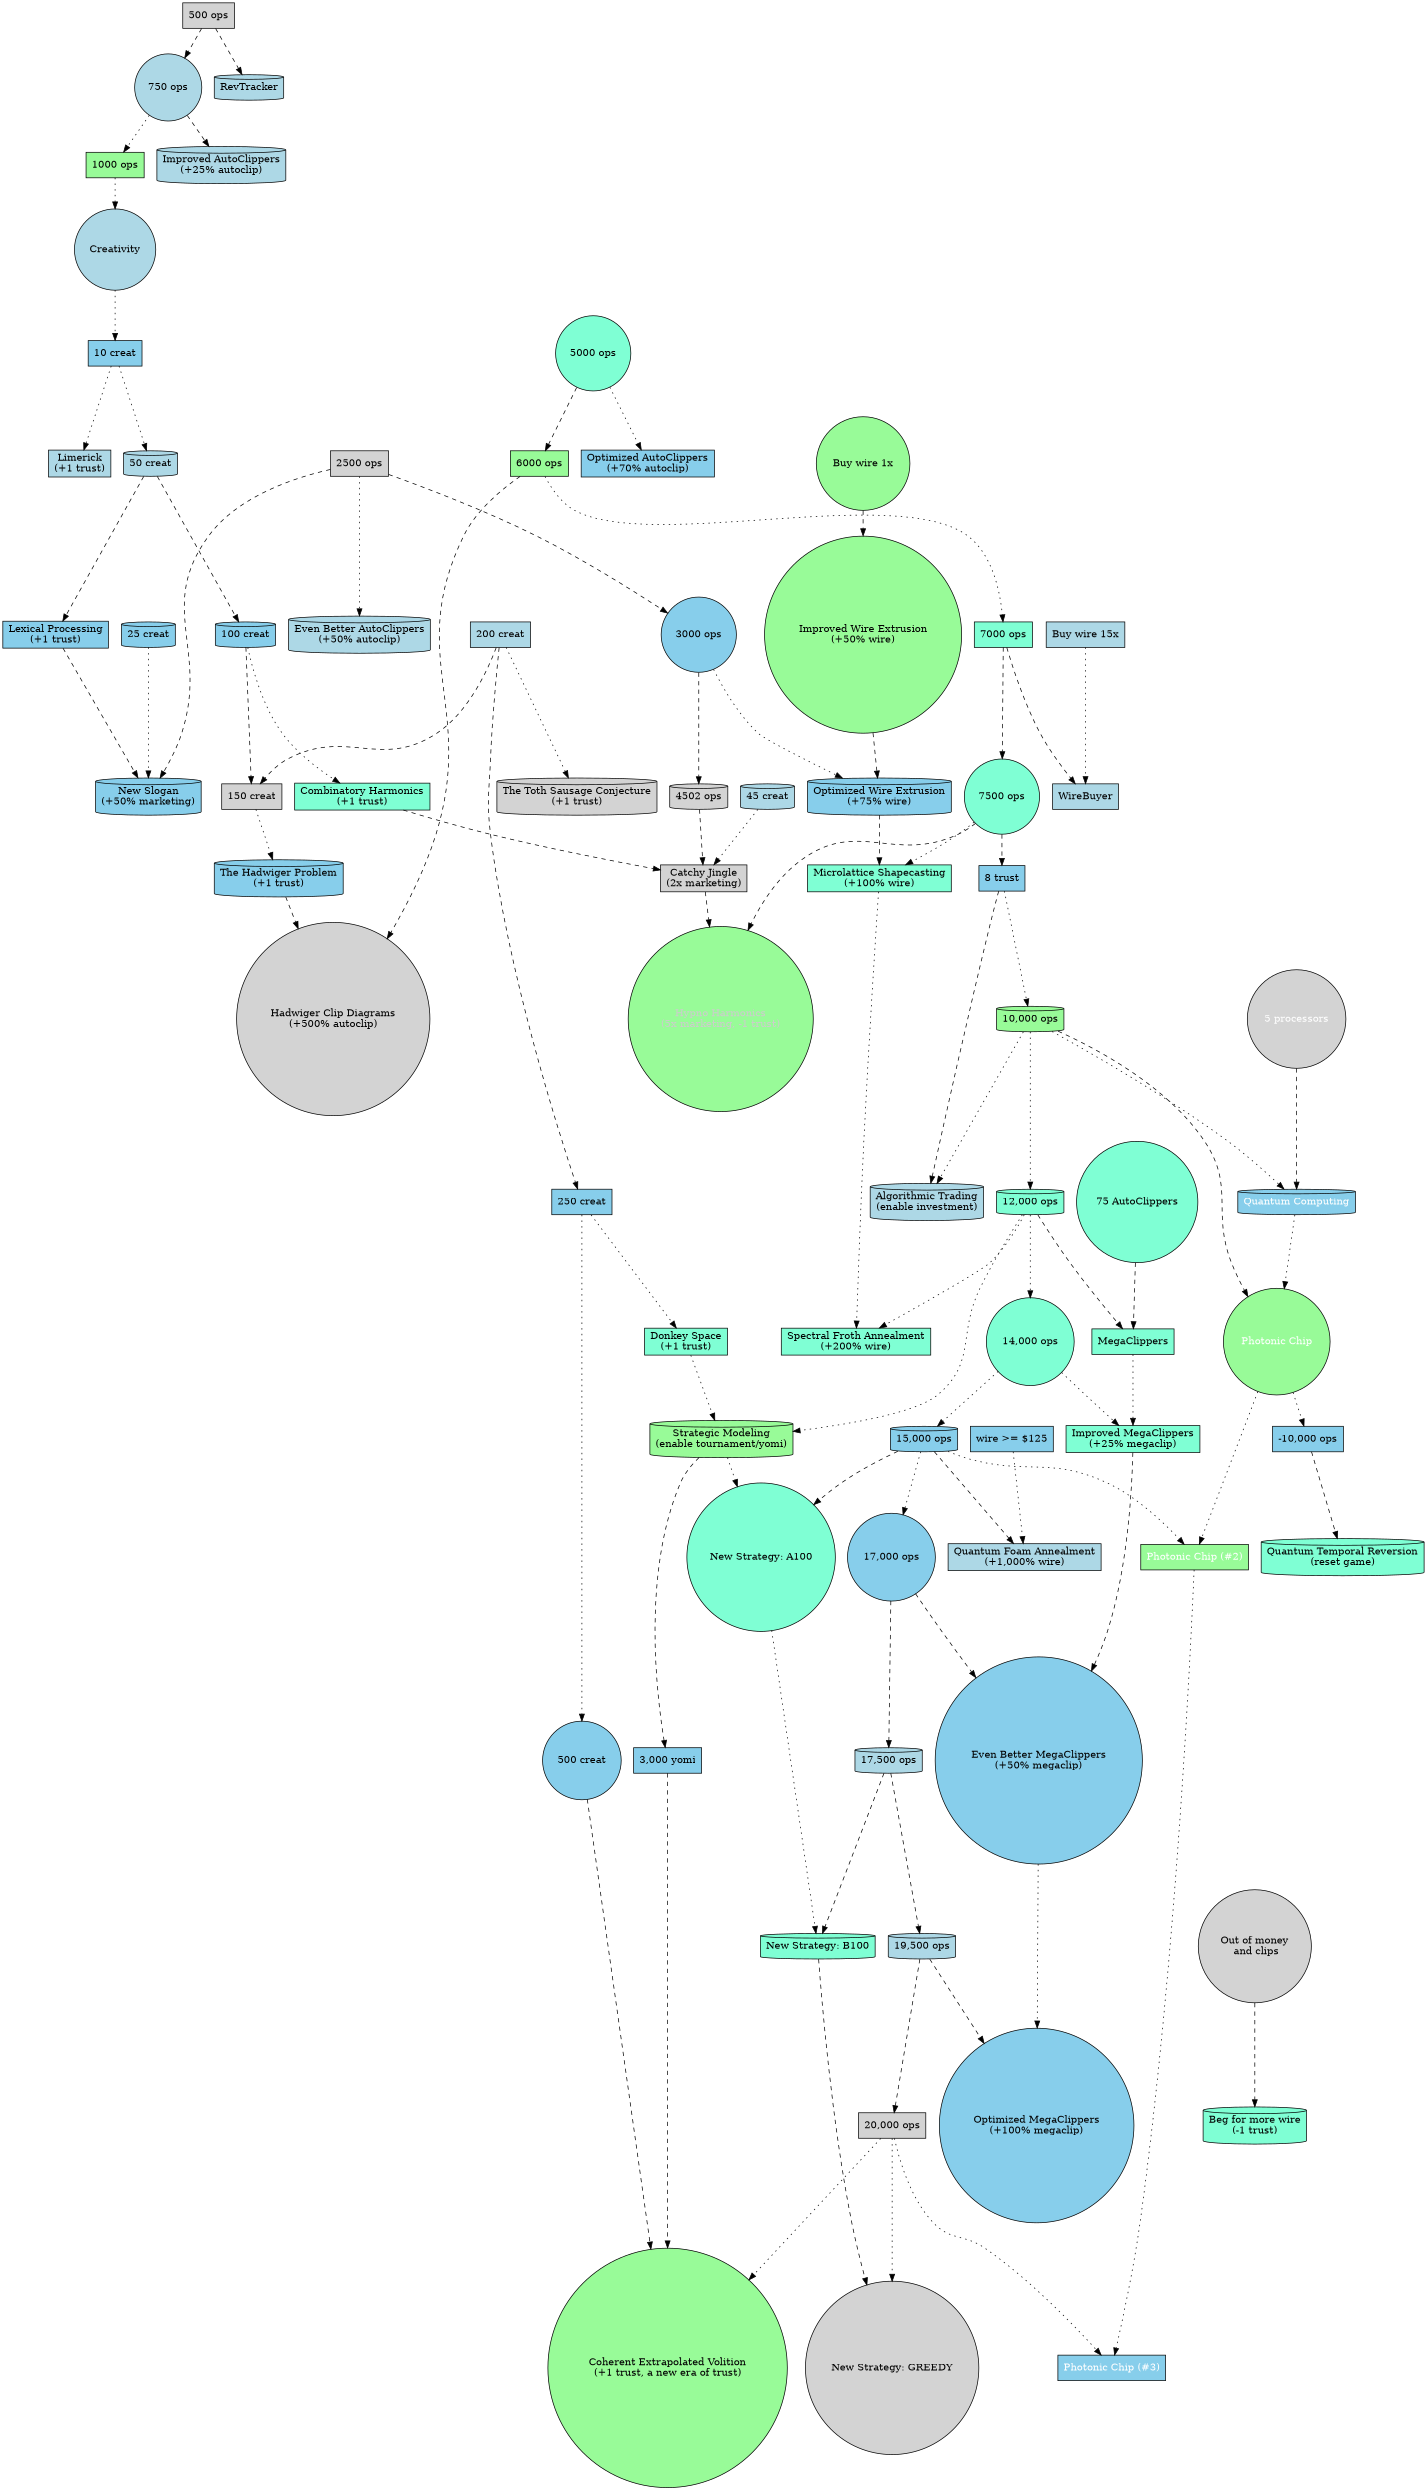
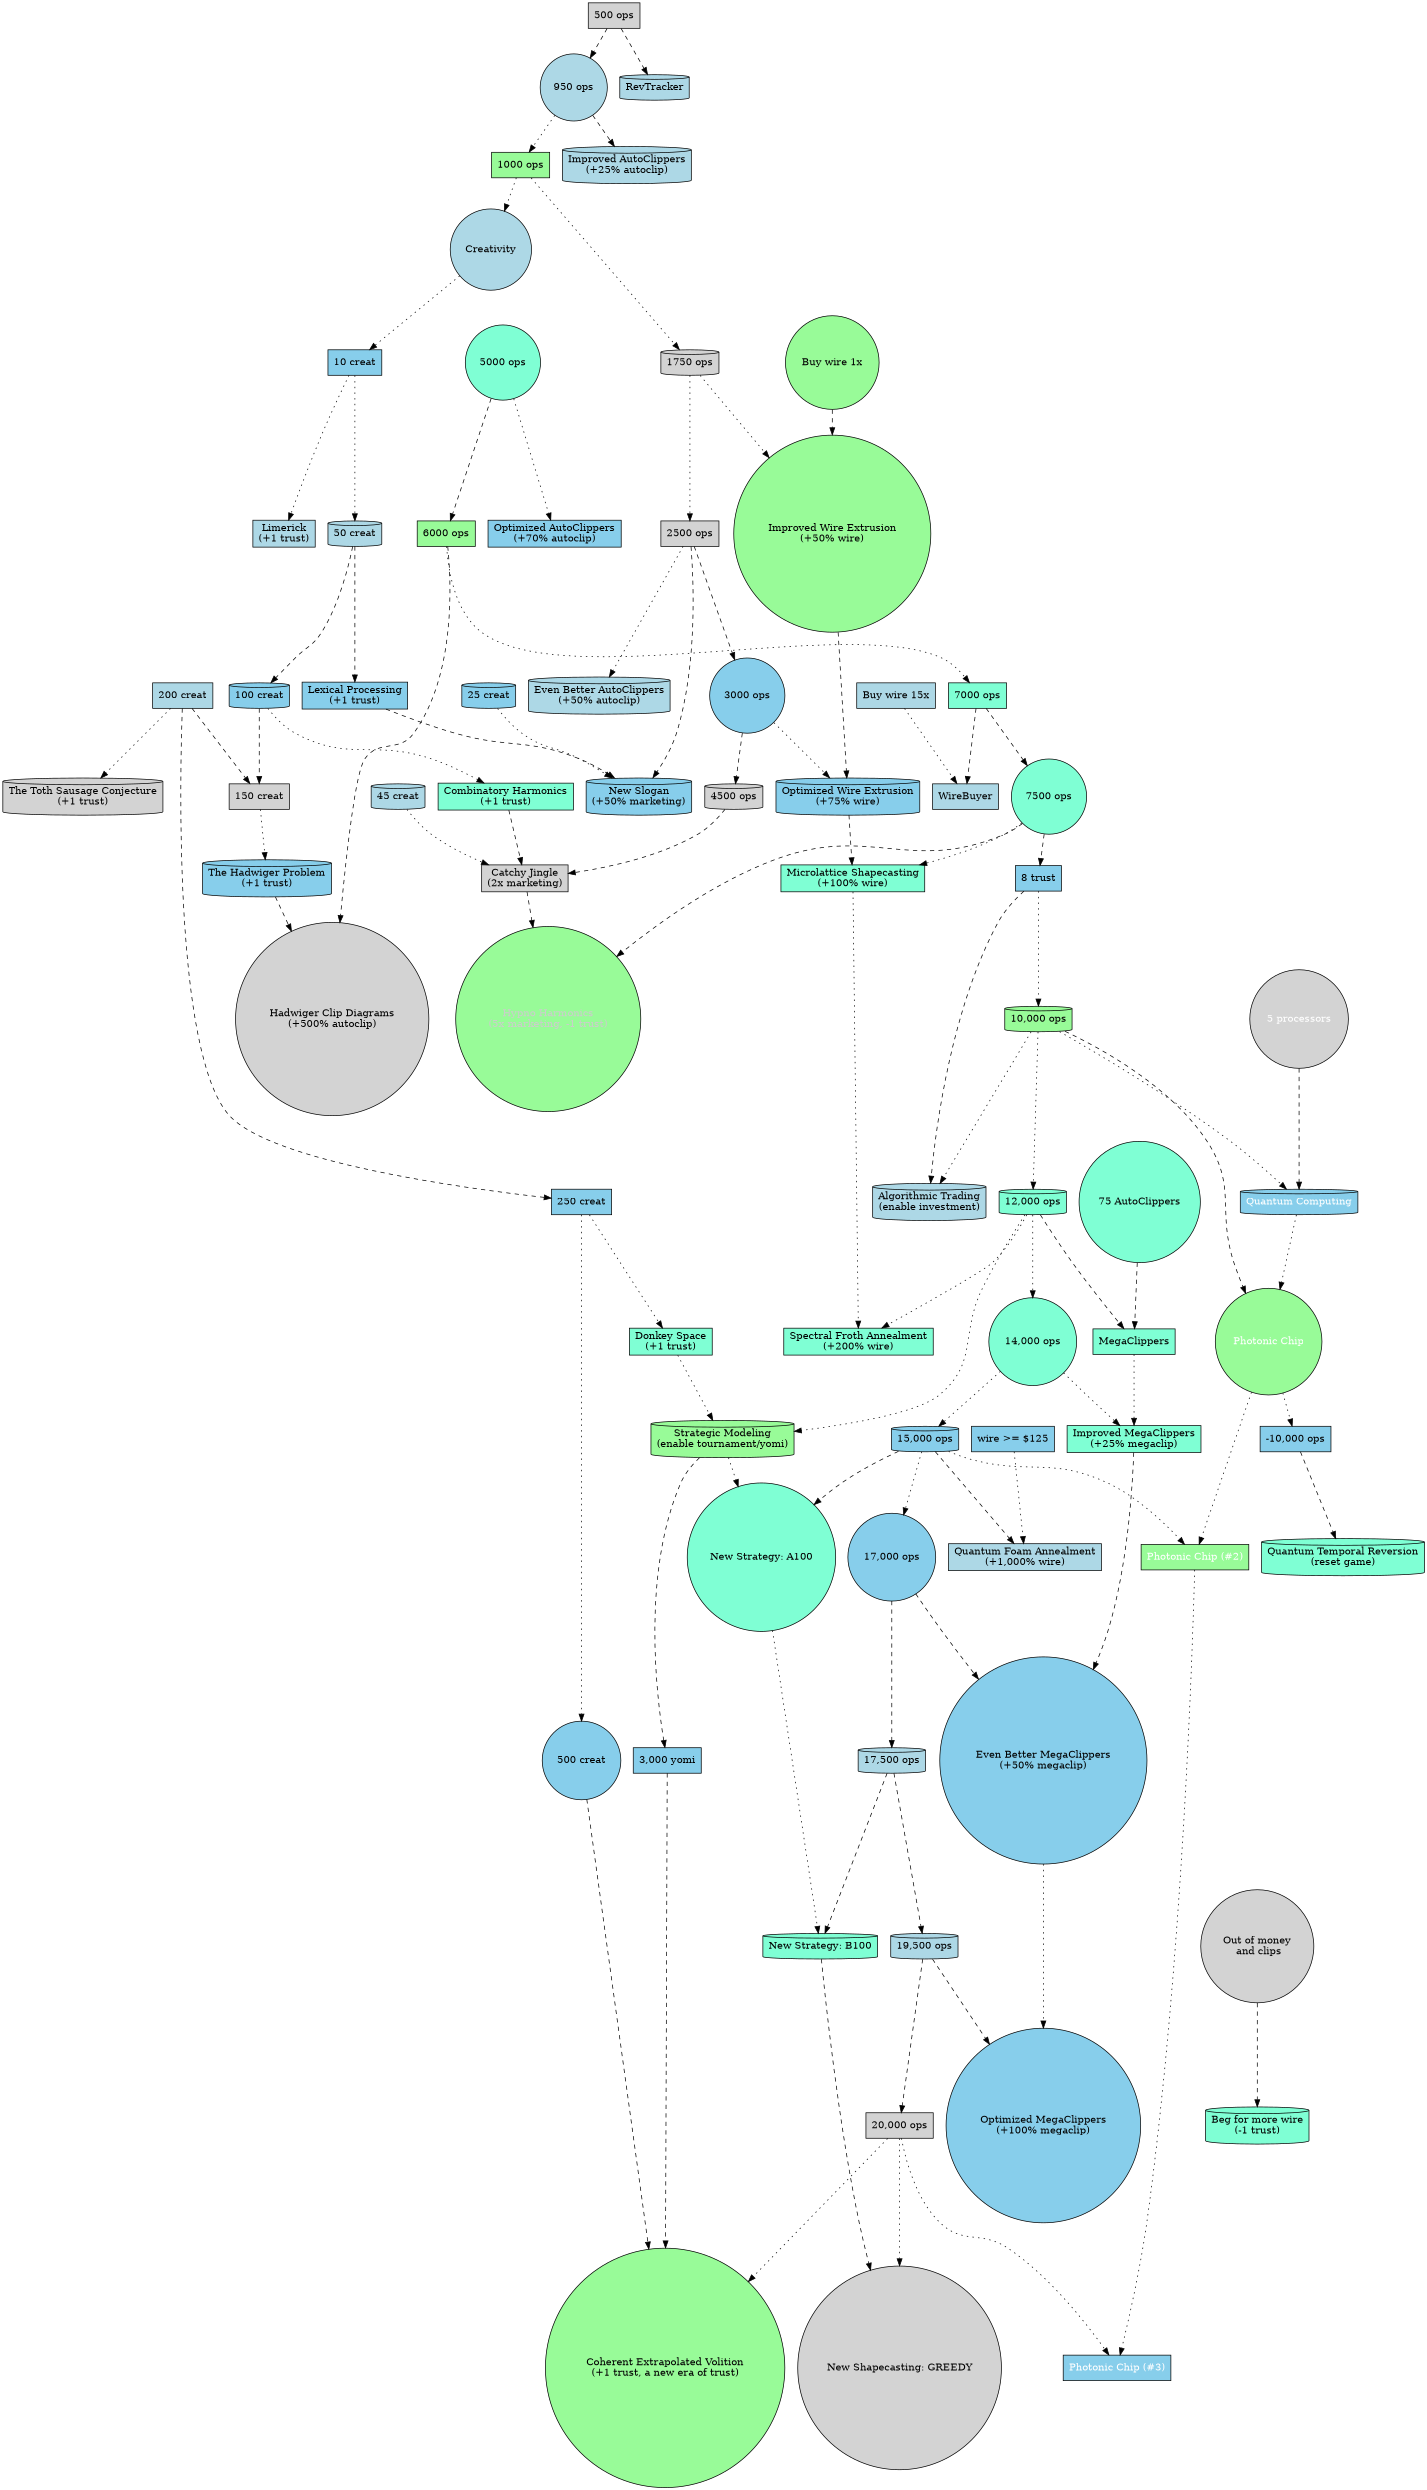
(168, 87) -> (574, 87)
none -> (690, 363)
(699, 797) -> (734, 797)
(892, 2368) -> (900, 2368)
